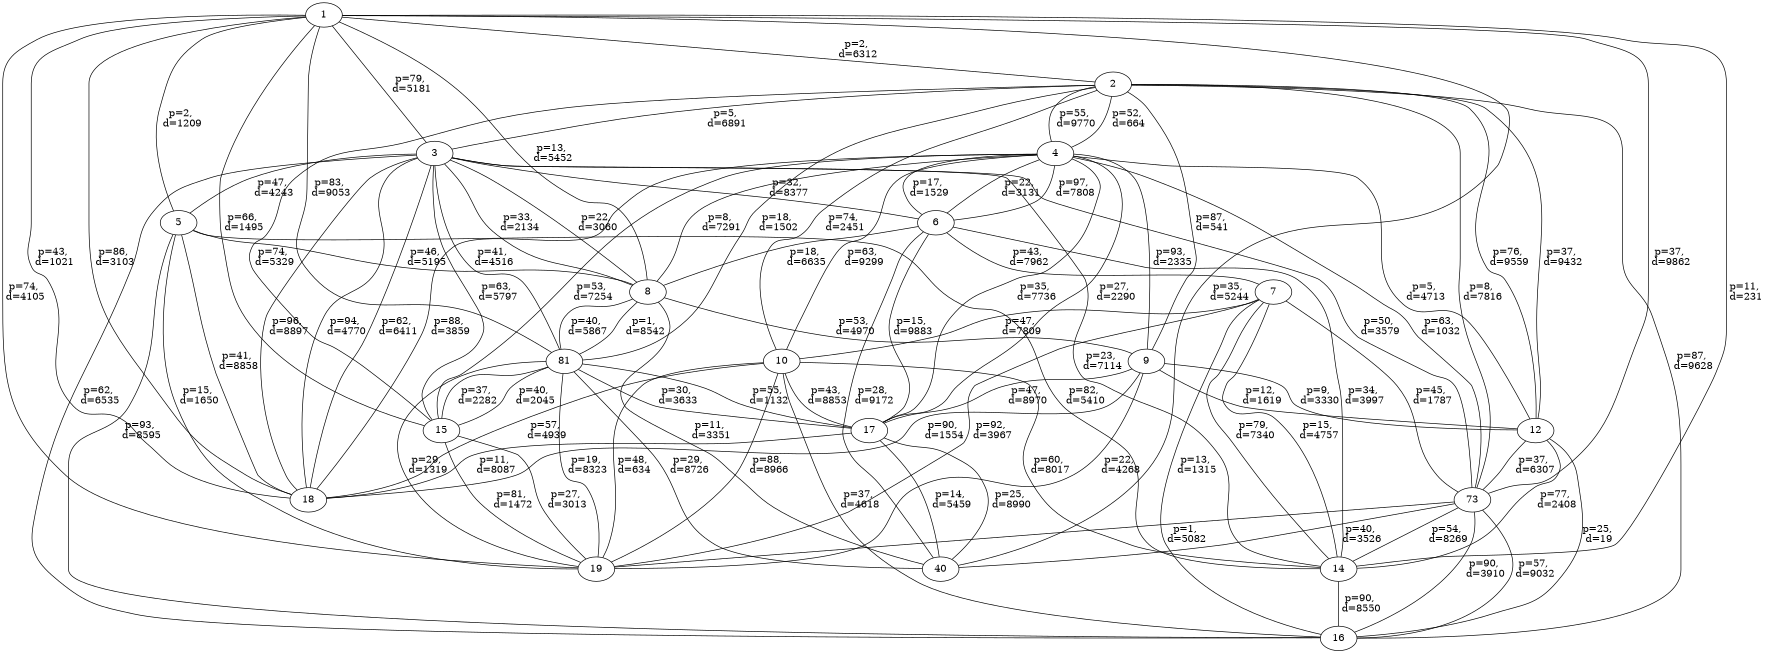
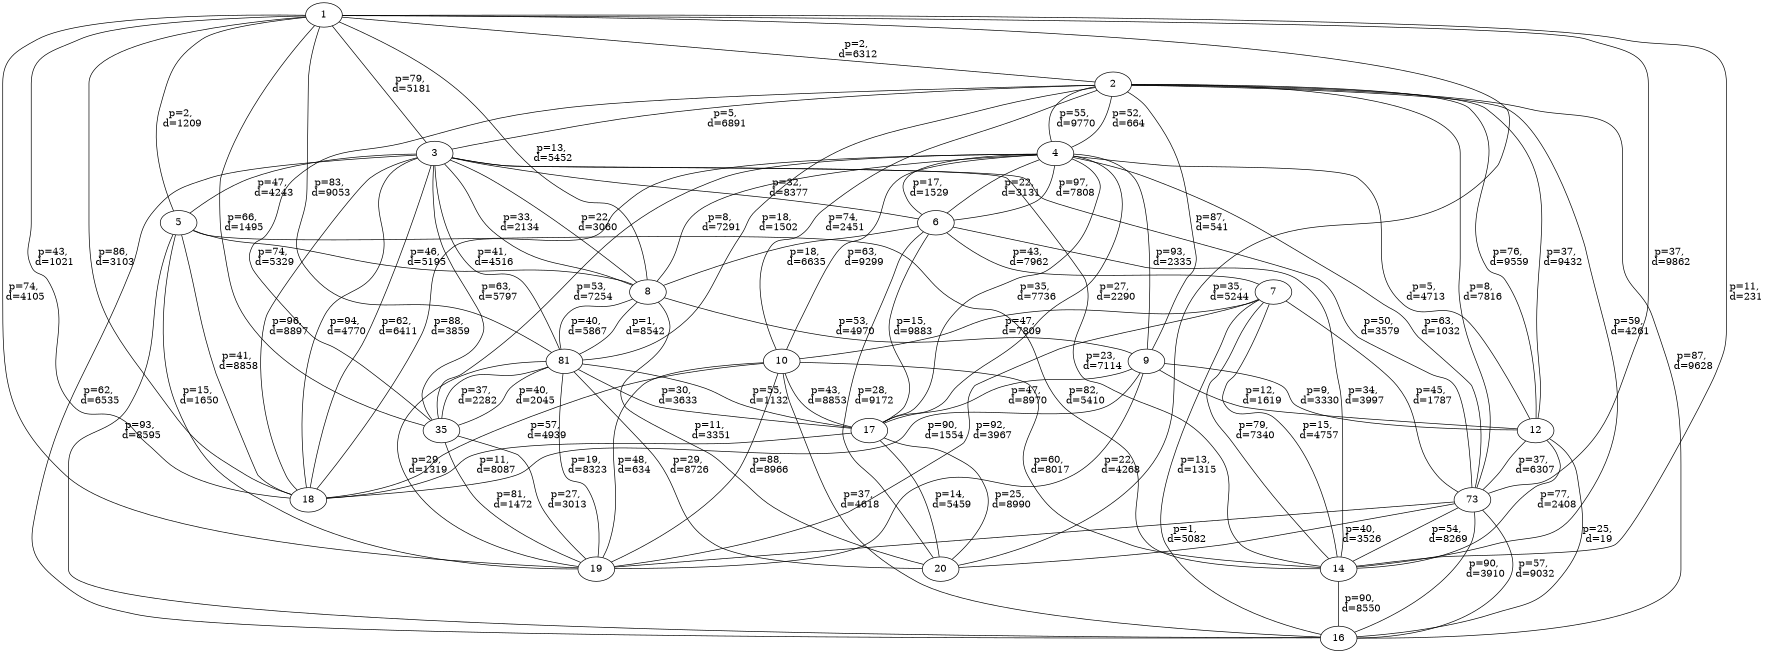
none -> (1581, 233)
(441, 431) -> (441, 431)
(941, 569) -> (941, 569)
